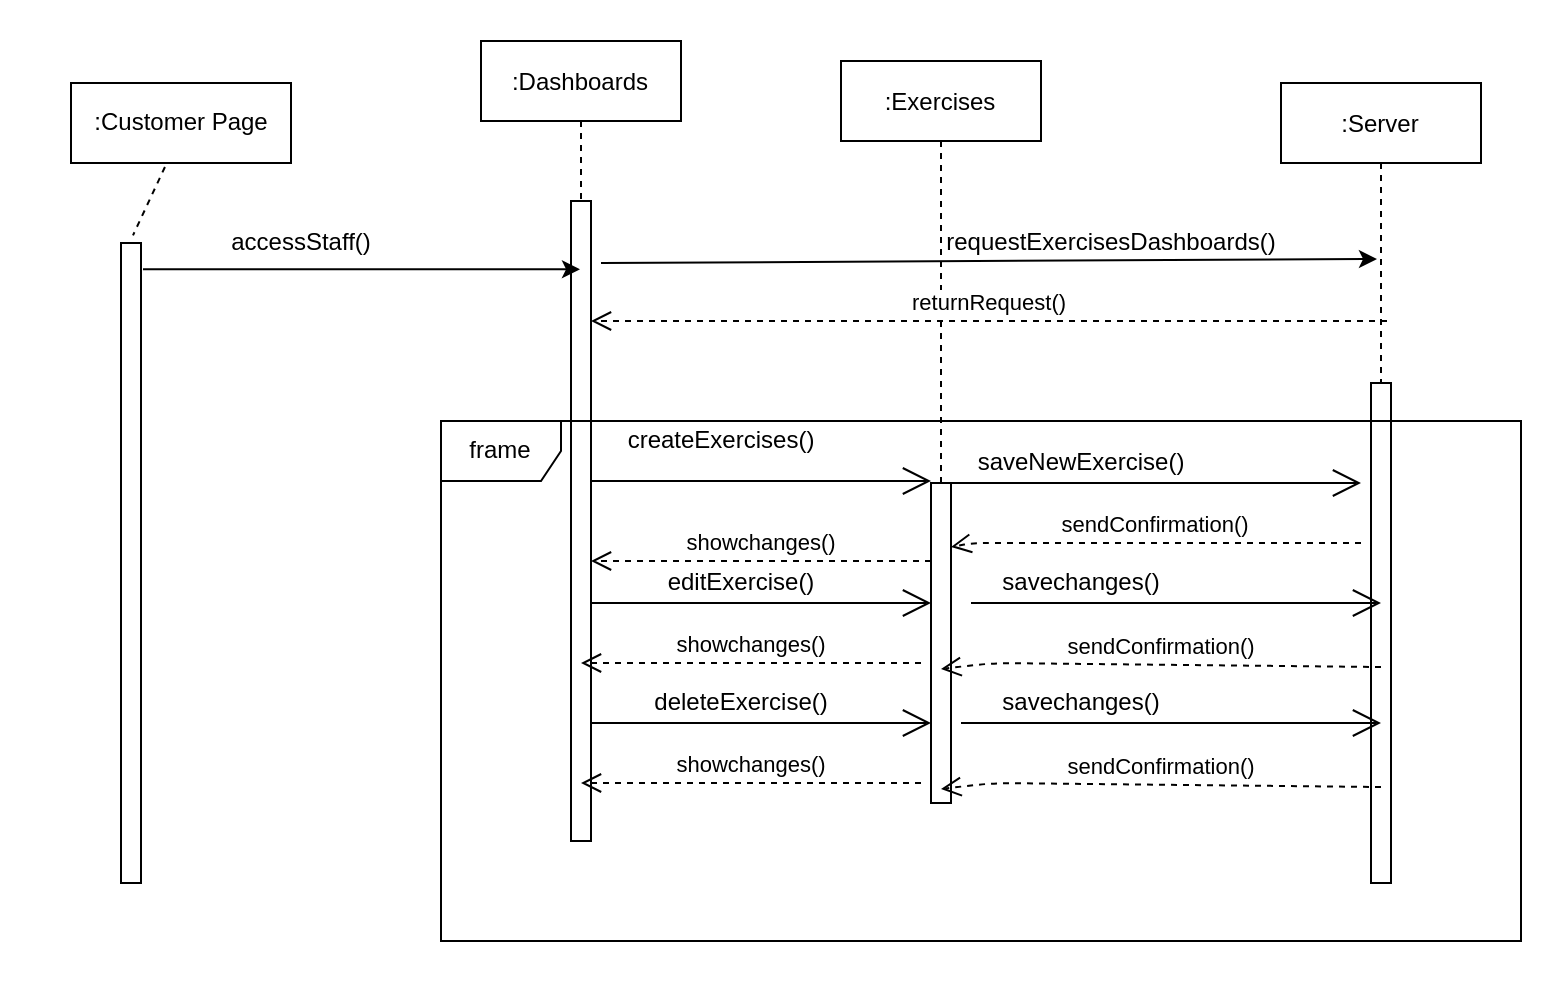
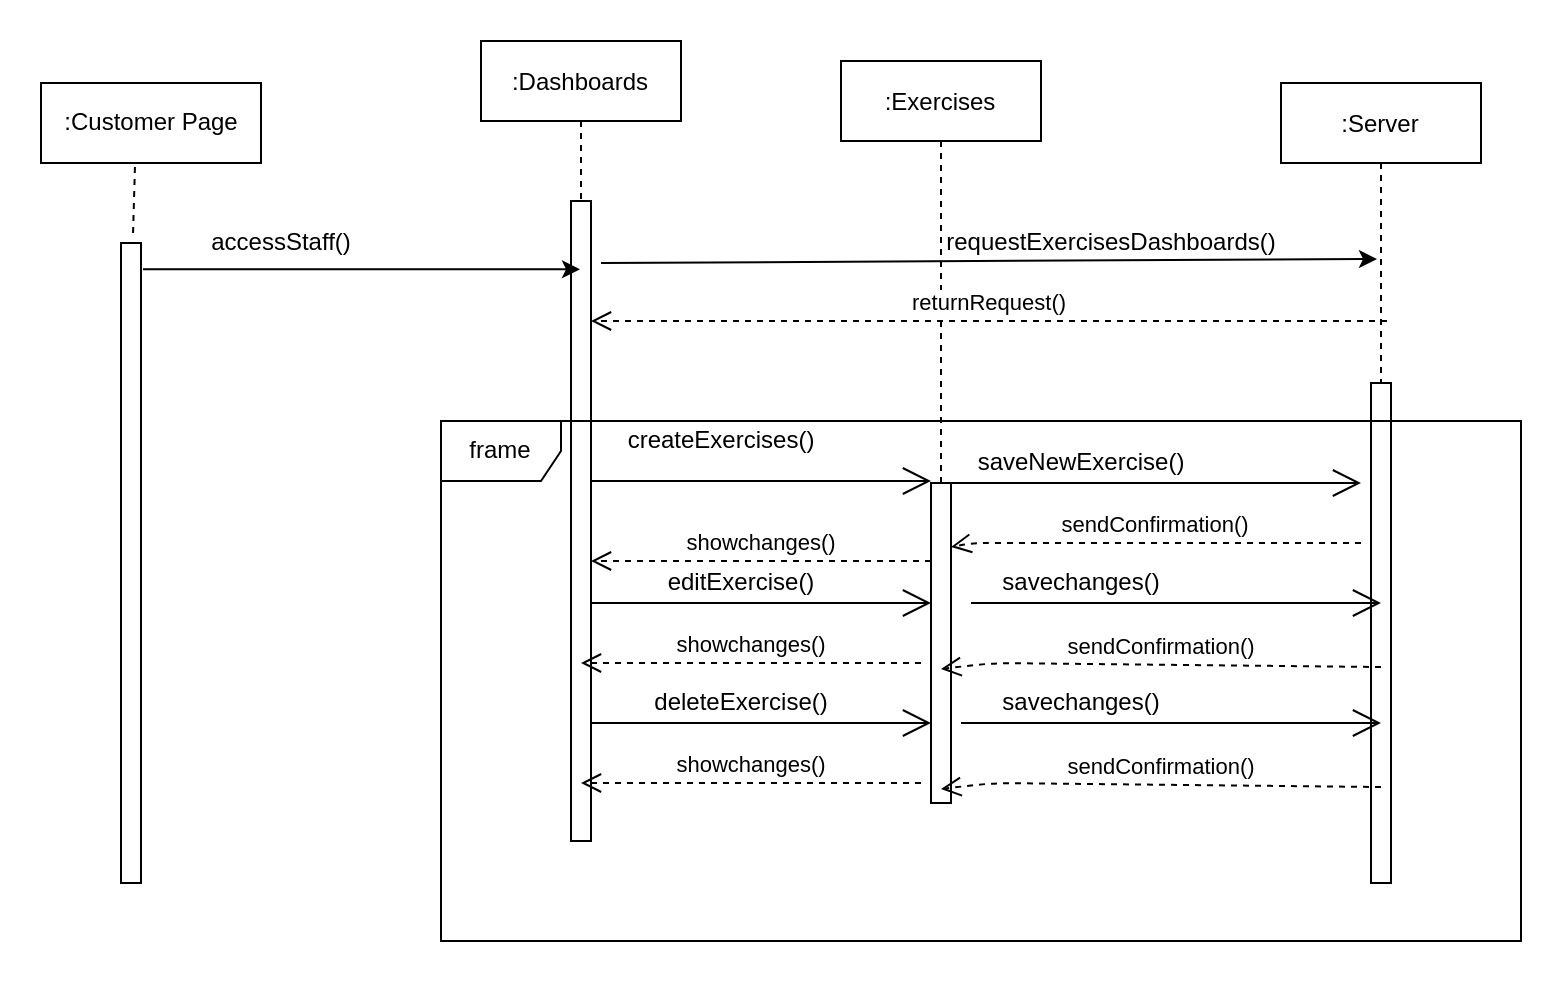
(181, 123) -> (151, 123)
(301, 243) -> (281, 243)
